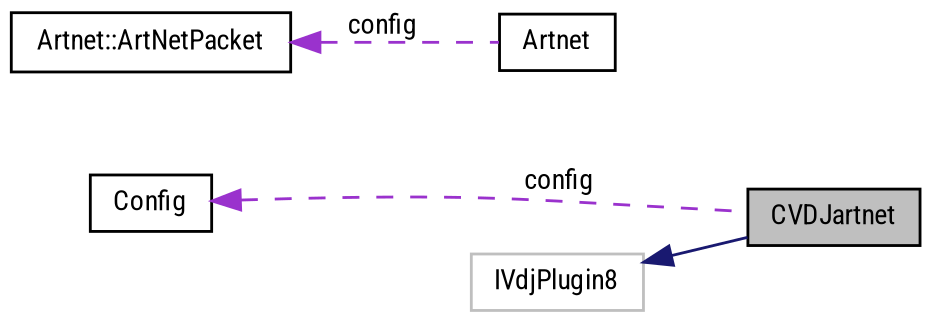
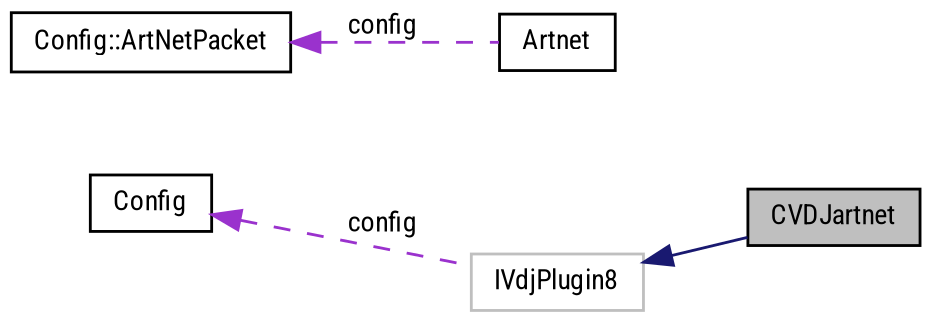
(151, 42) -> (151, 42)
(494, 198) -> (356, 243)
